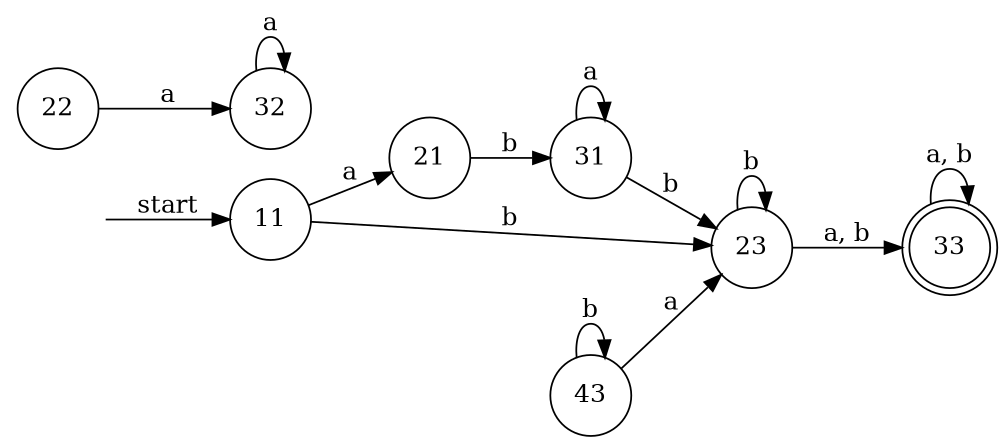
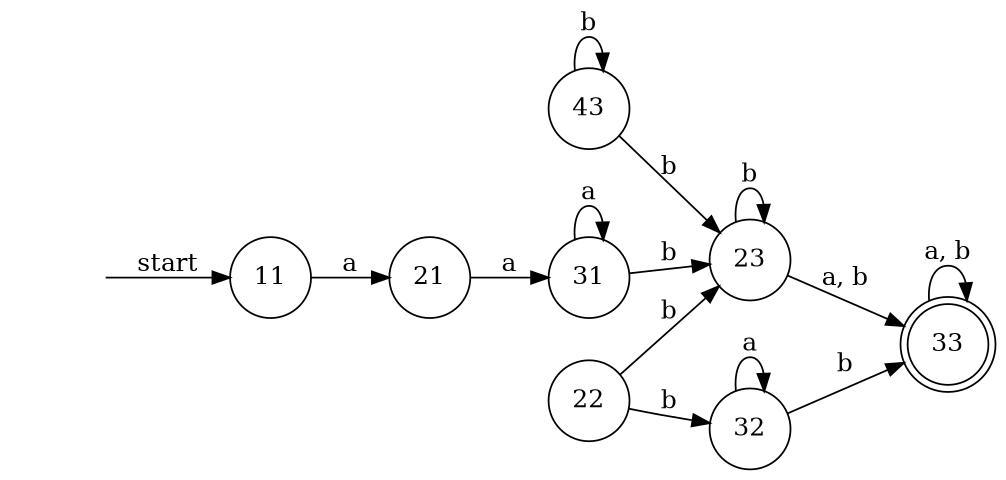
(168, 95) -> (670, 402)
(510, 145) -> (509, 264)
(502, 233) -> (663, 337)
(671, 303) -> (670, 168)
none -> (838, 392)
